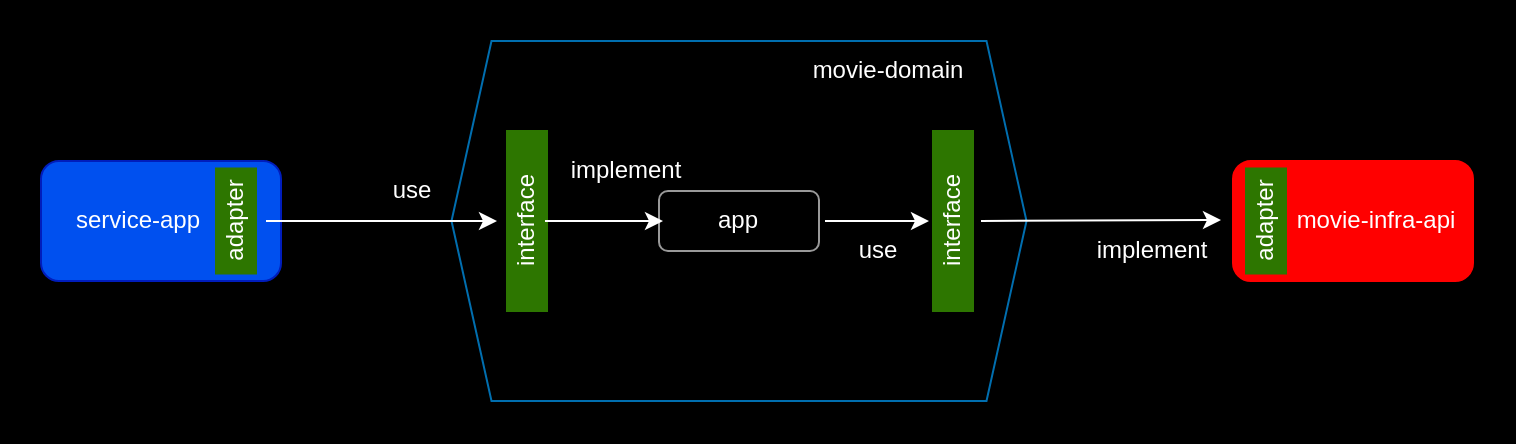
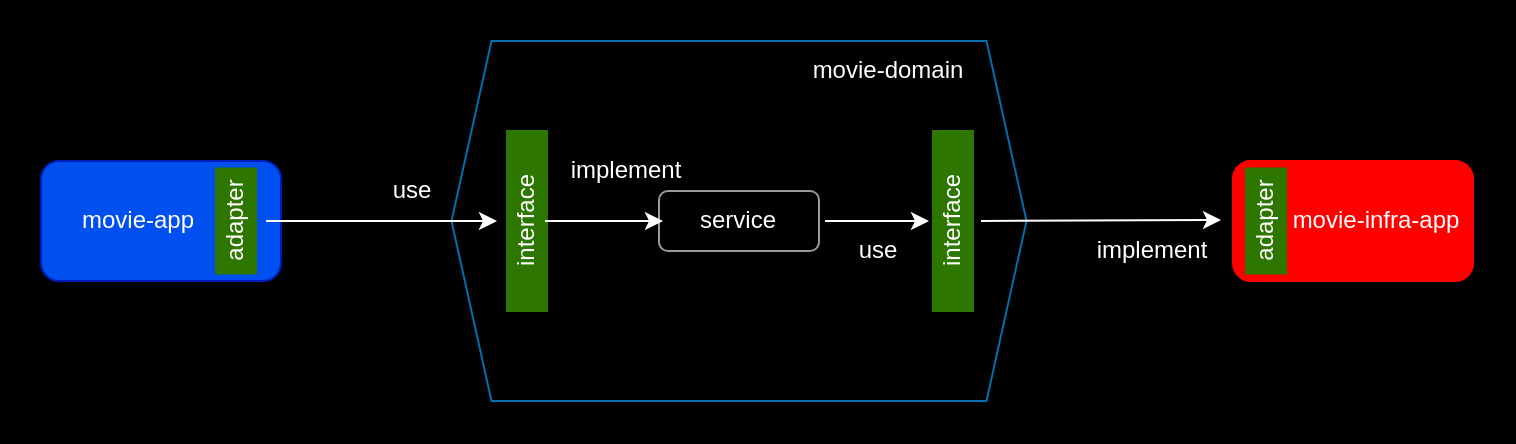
(139, 221) -> (139, 221)
(739, 221) -> (739, 221)
(1377, 221) -> (1377, 221)
